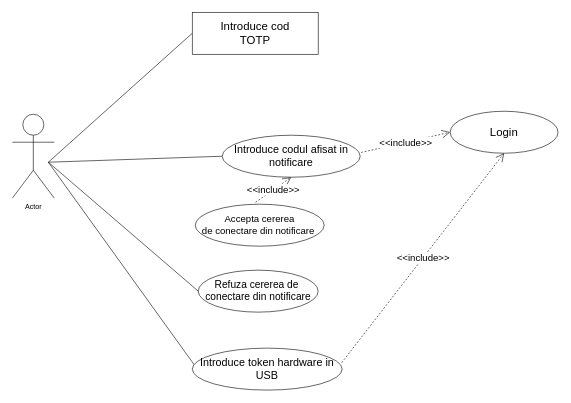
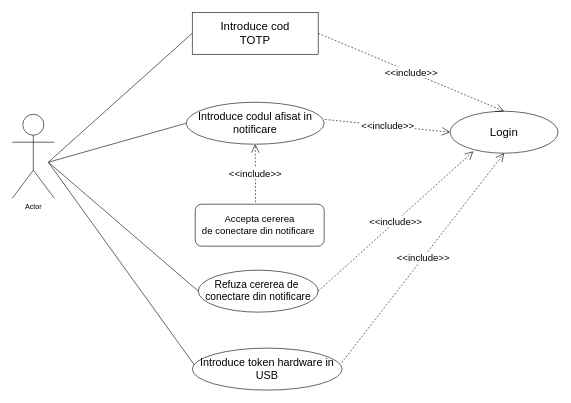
none -> (402, 69)
(291, 156) -> (255, 123)
(260, 225) -> (260, 225)
none -> (347, 265)
